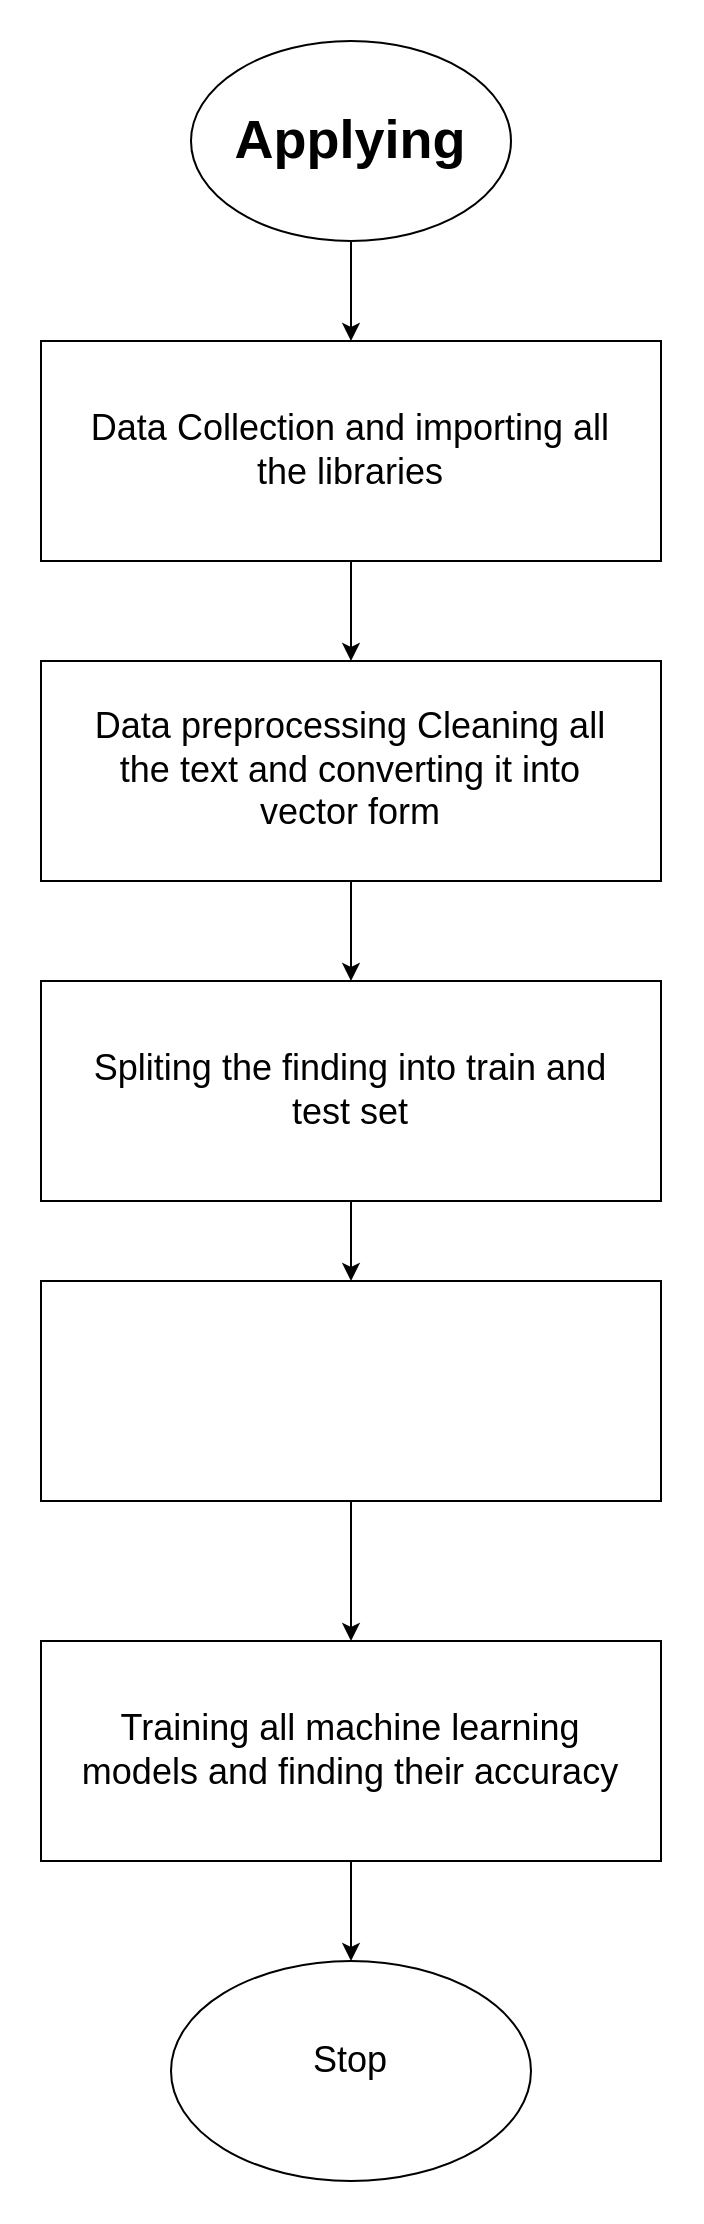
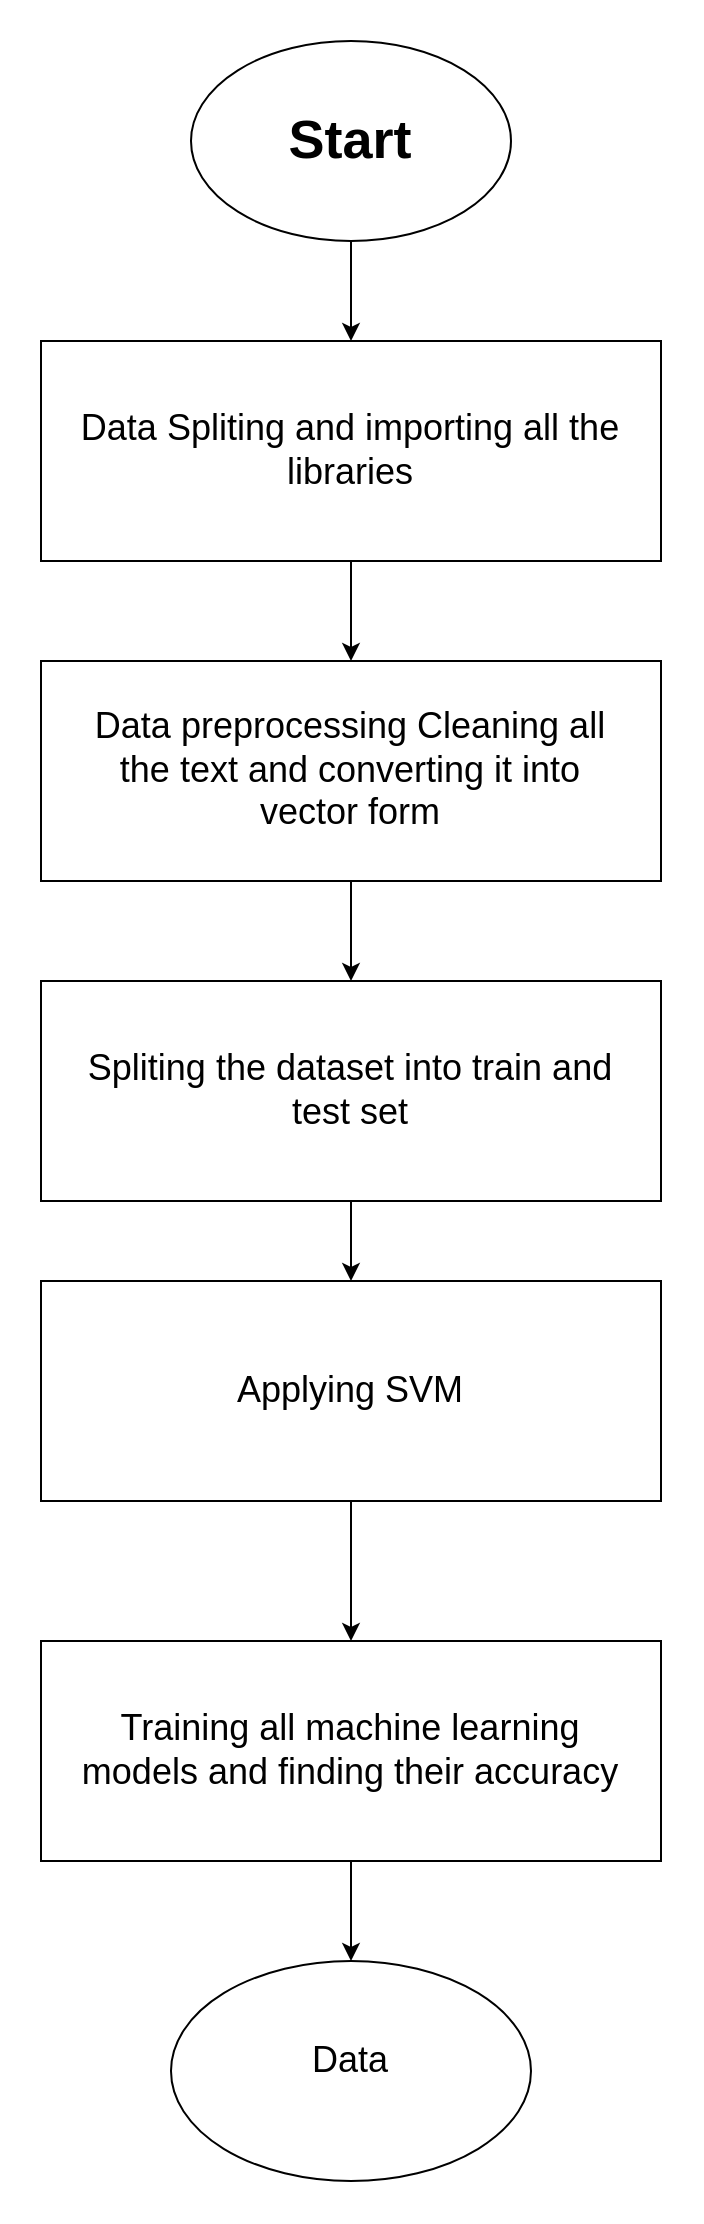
(351, 141) -> (351, 141)
(351, 451) -> (351, 451)
(351, 1091) -> (351, 1091)
none -> (351, 1391)
(351, 2061) -> (351, 2061)
